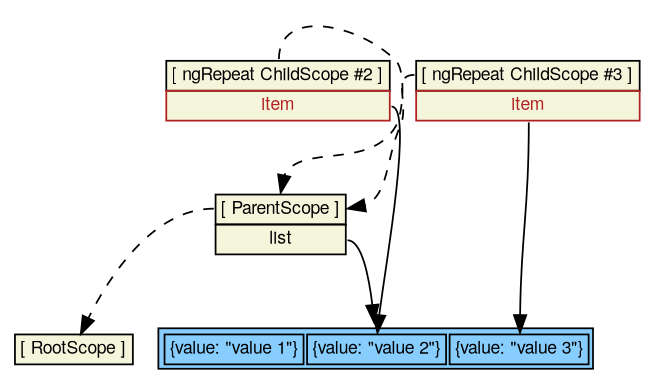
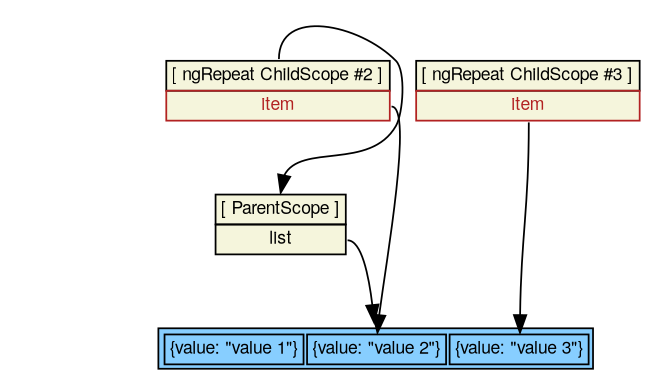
(400, 68) -> (402, 84)
(388, 169) -> none
(73, 349) -> none
